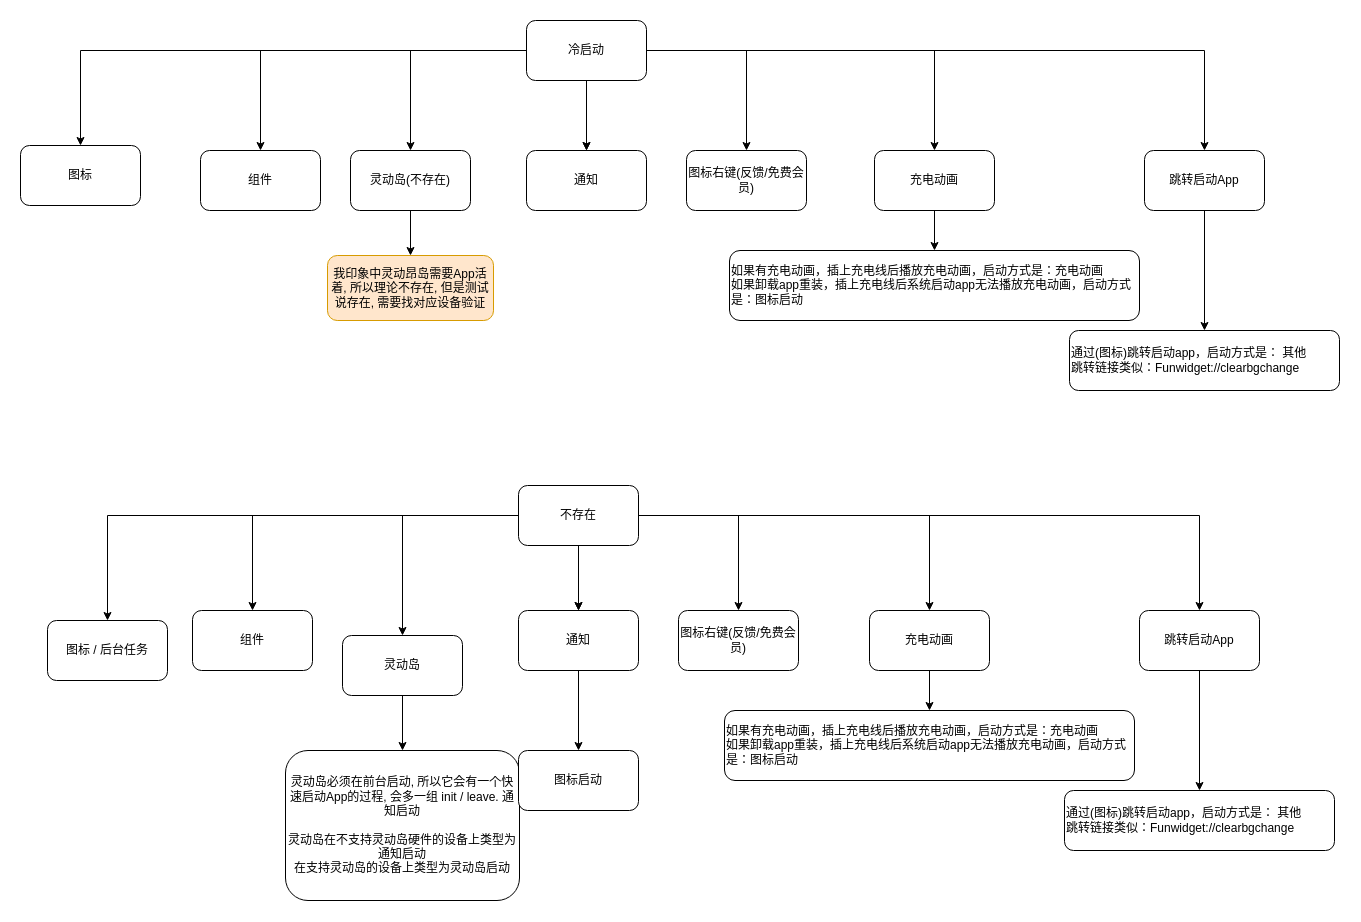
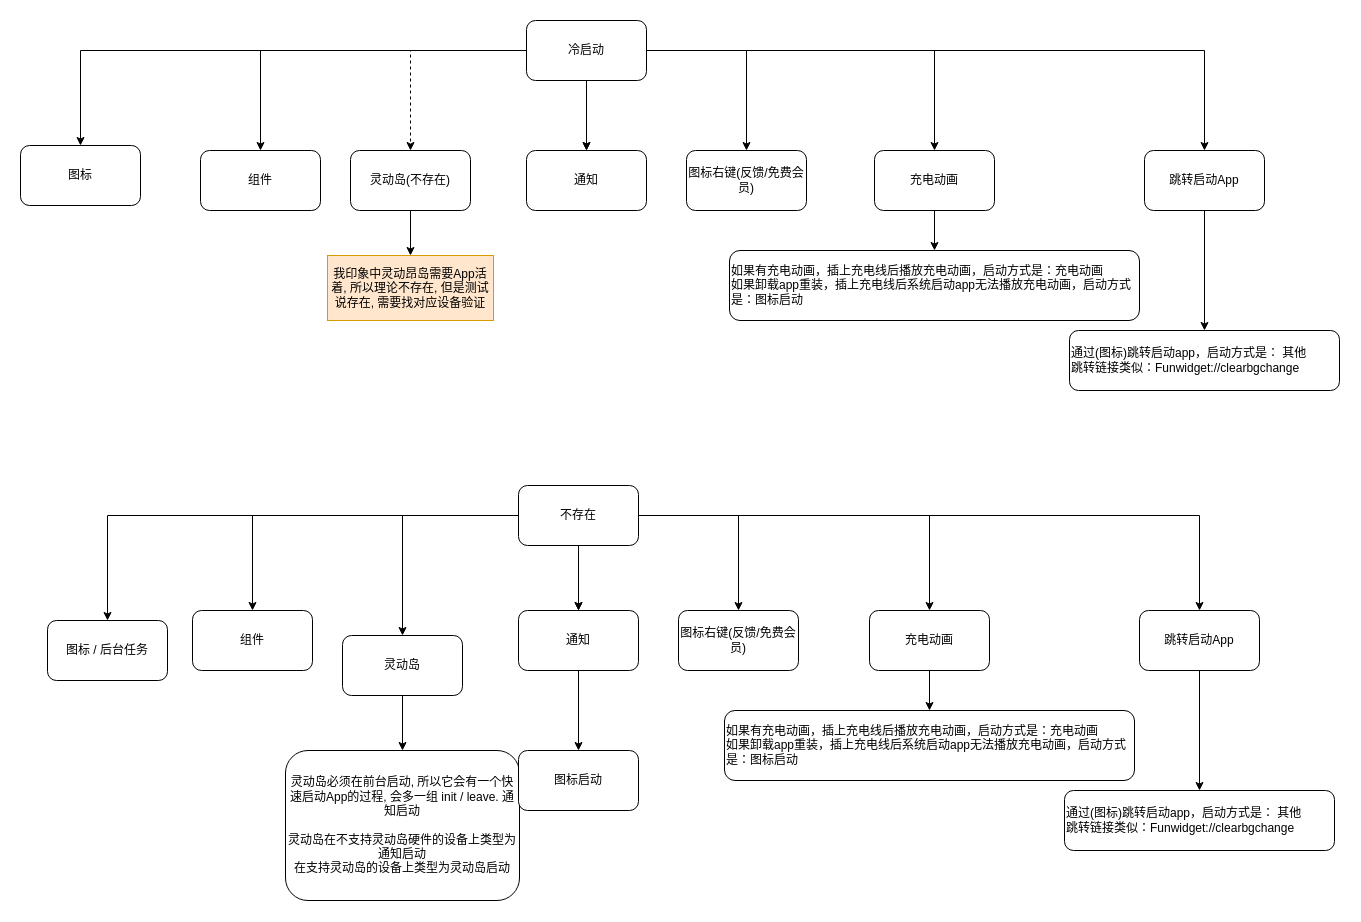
(411, 98) -> (411, 98)
(411, 288) -> (411, 288)
